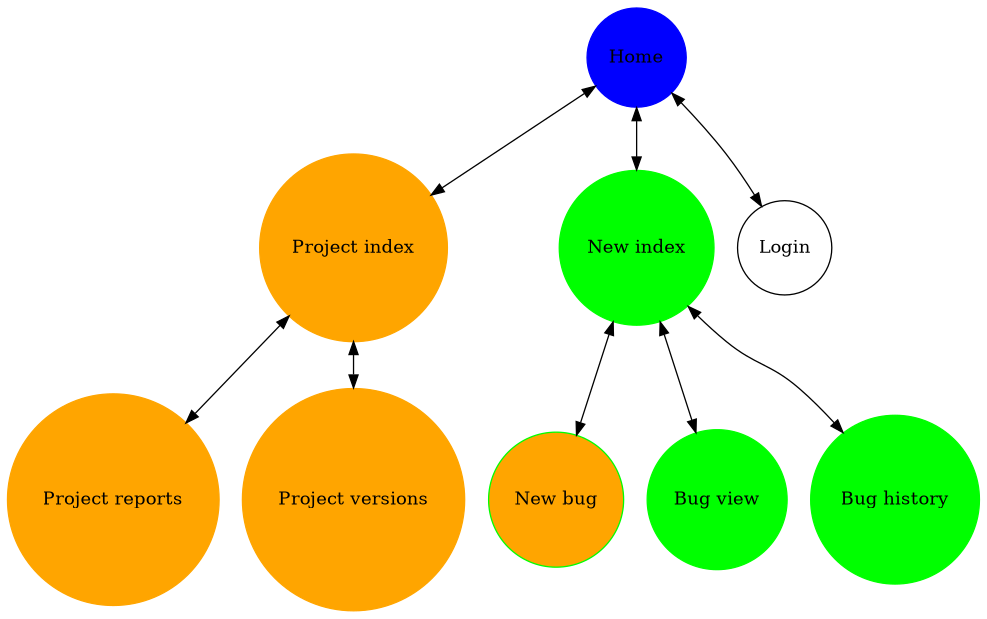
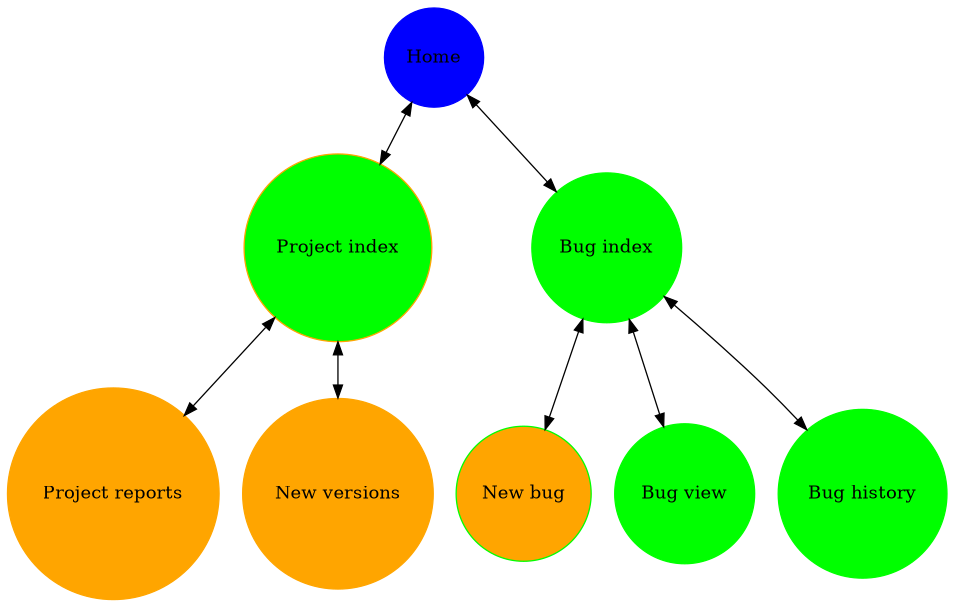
(354, 248) -> (338, 248)
(637, 248) -> (607, 248)
(785, 248) -> none
(354, 500) -> (338, 494)
